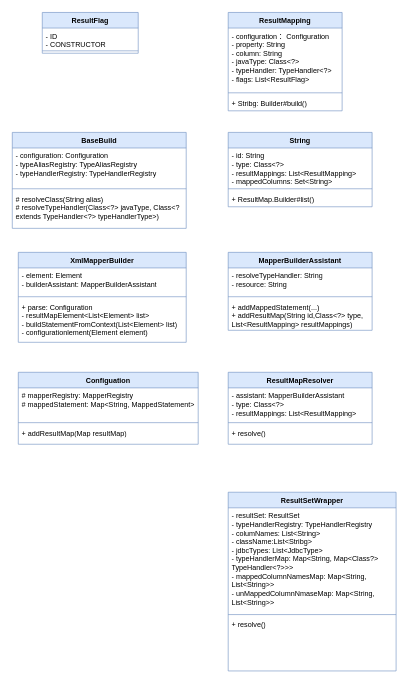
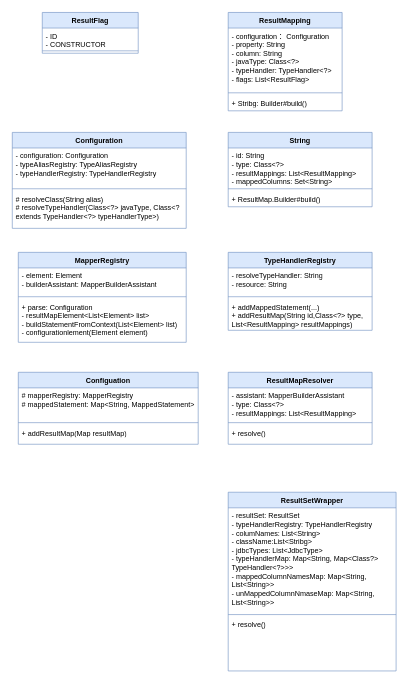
(99, 141) -> (99, 141)
(278, 200) -> (280, 200)
(102, 261) -> (102, 261)
(300, 261) -> (300, 261)
